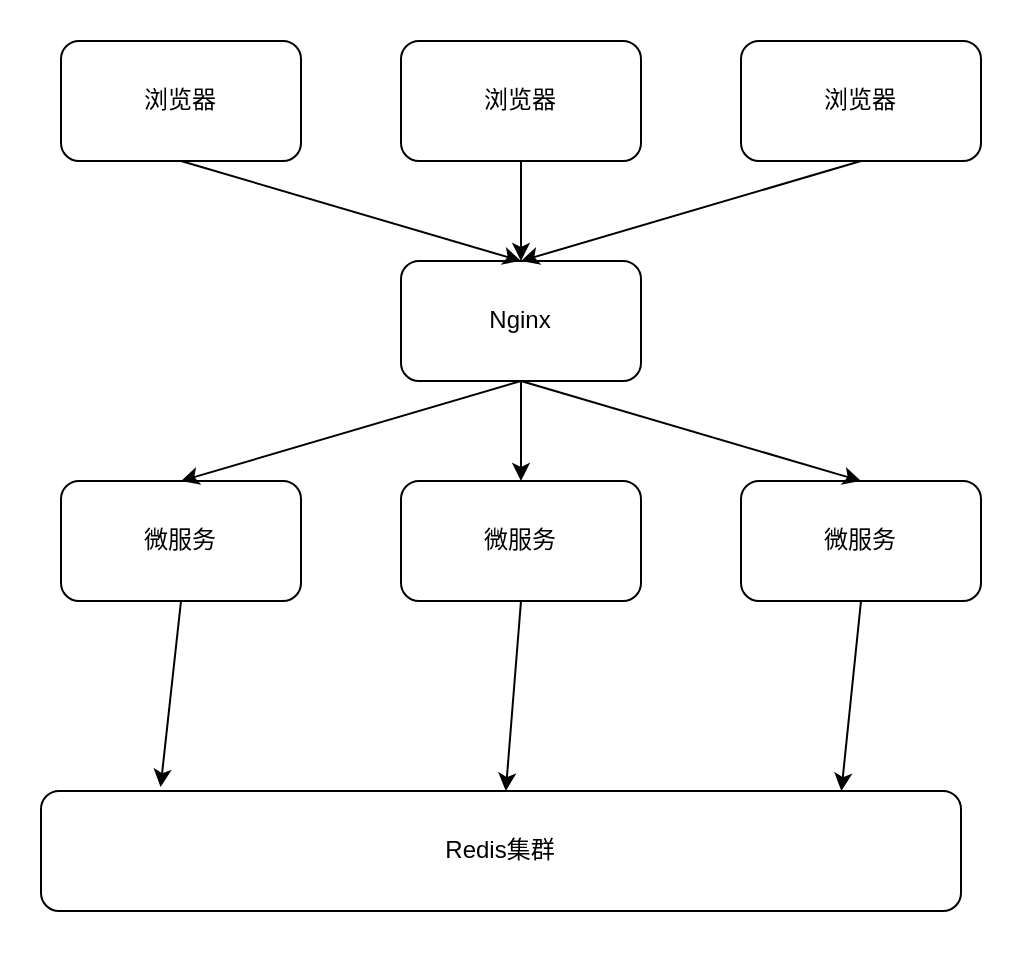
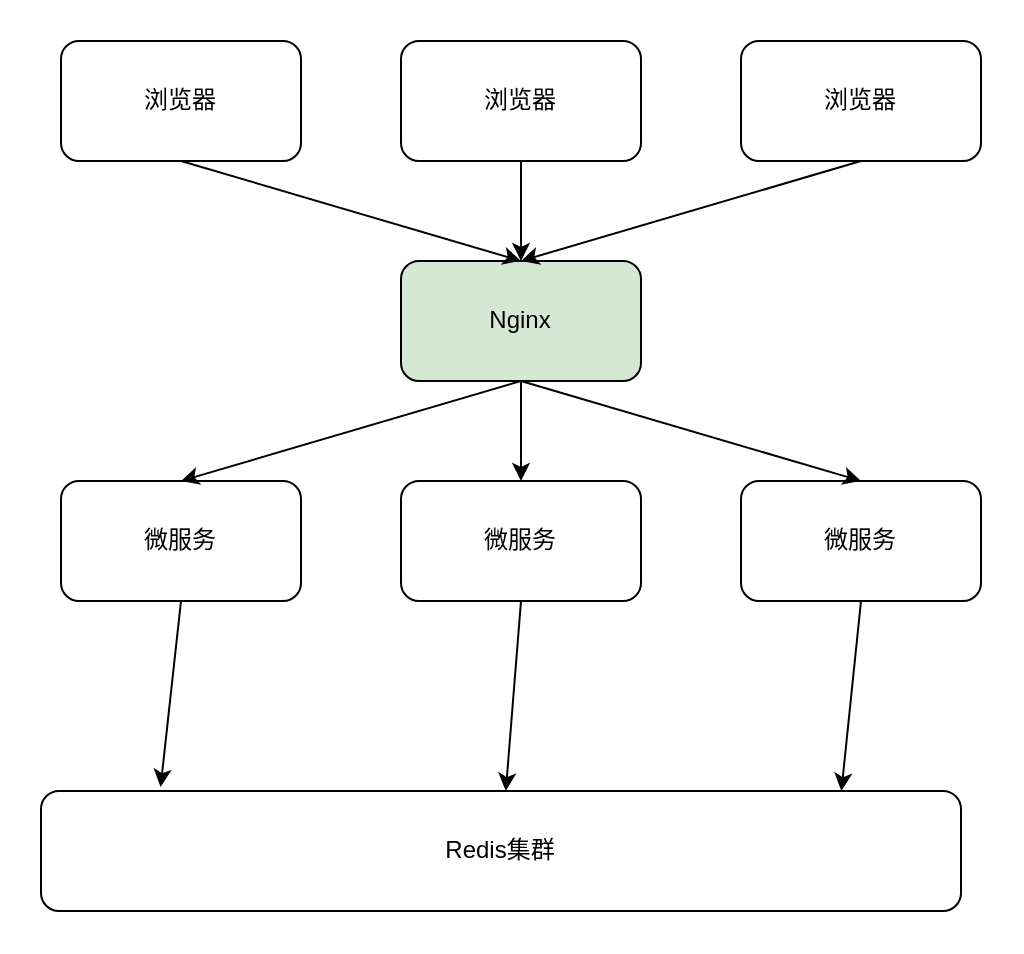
(521, 321) -> (521, 321)
